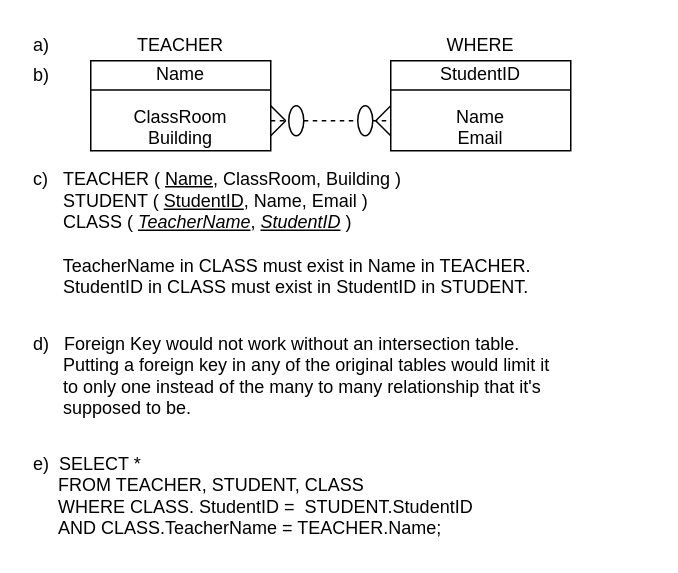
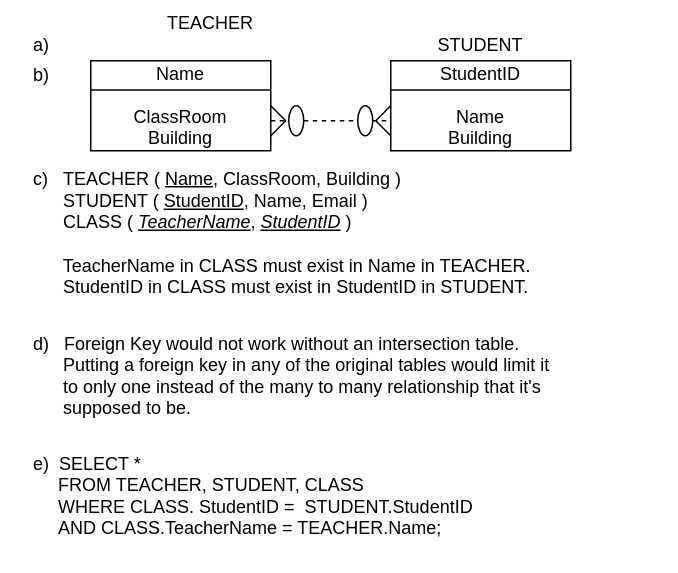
(181, 46) -> (211, 23)
(481, 46) -> (481, 46)
(481, 106) -> (481, 106)
